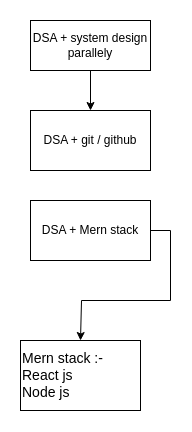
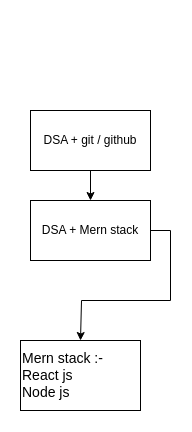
(91, 46) -> none
(91, 87) -> none
none -> (91, 190)
